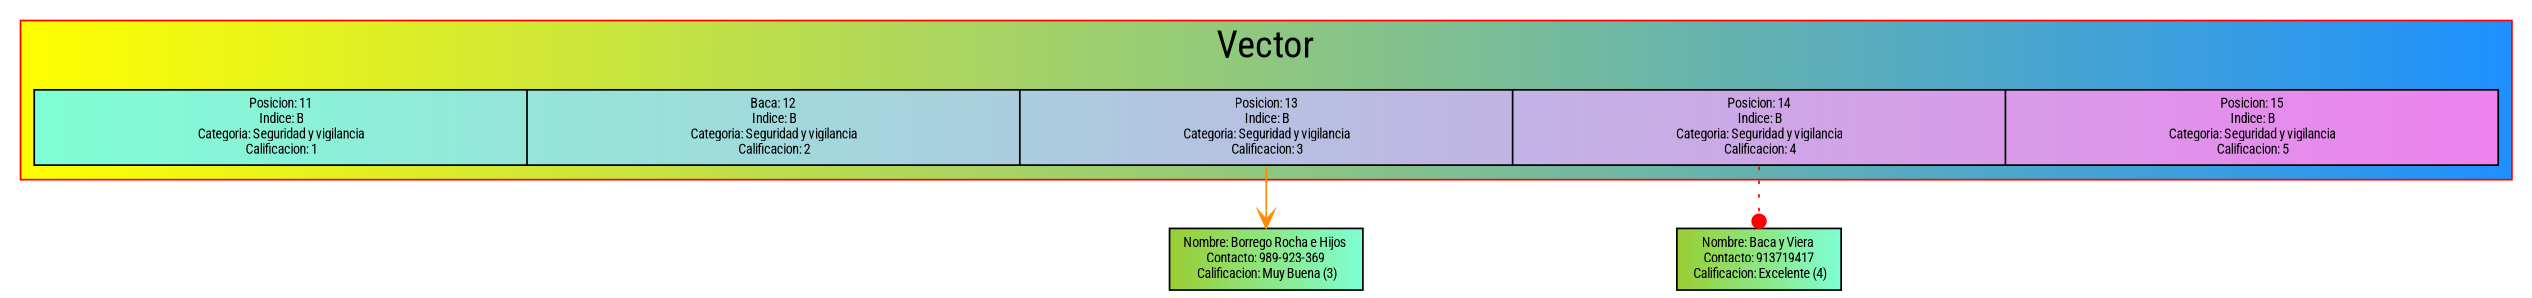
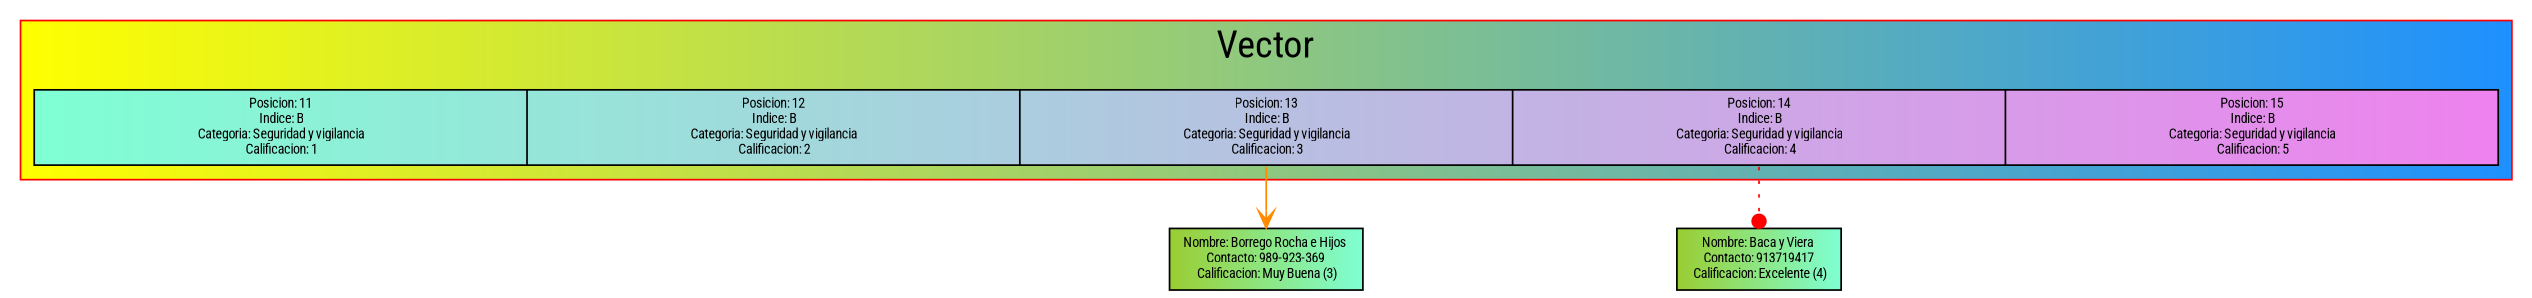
(773, 104) -> (773, 104)
